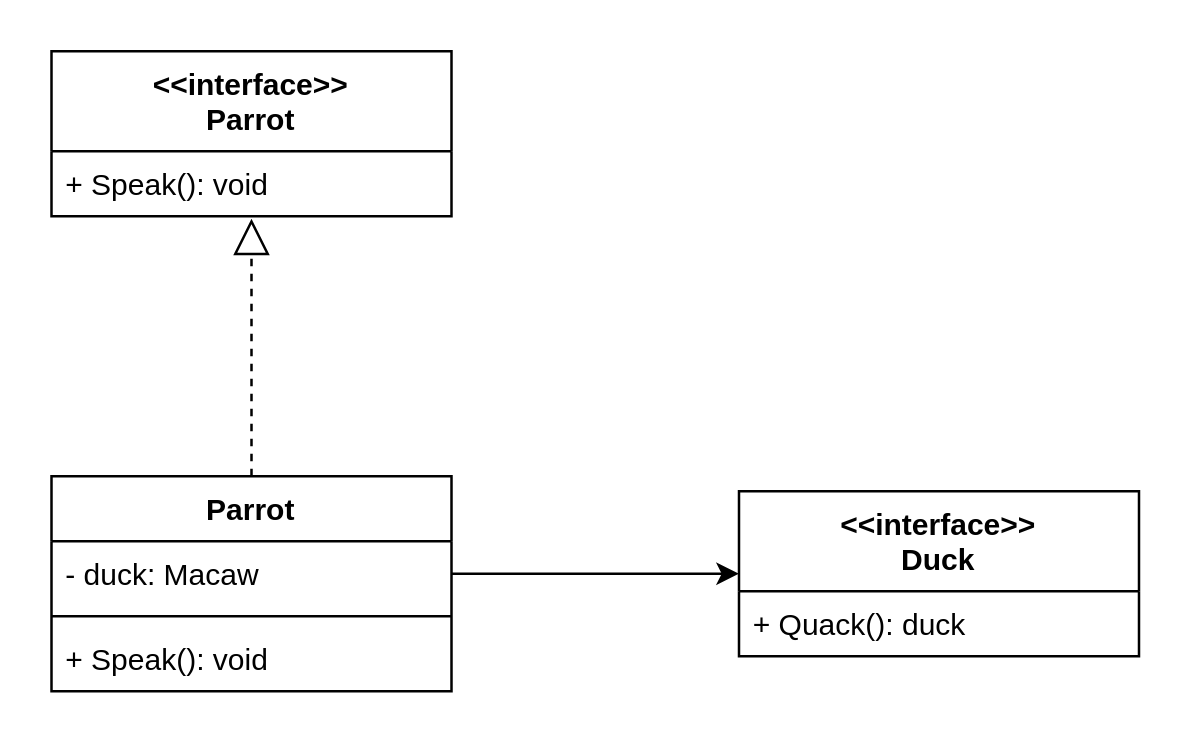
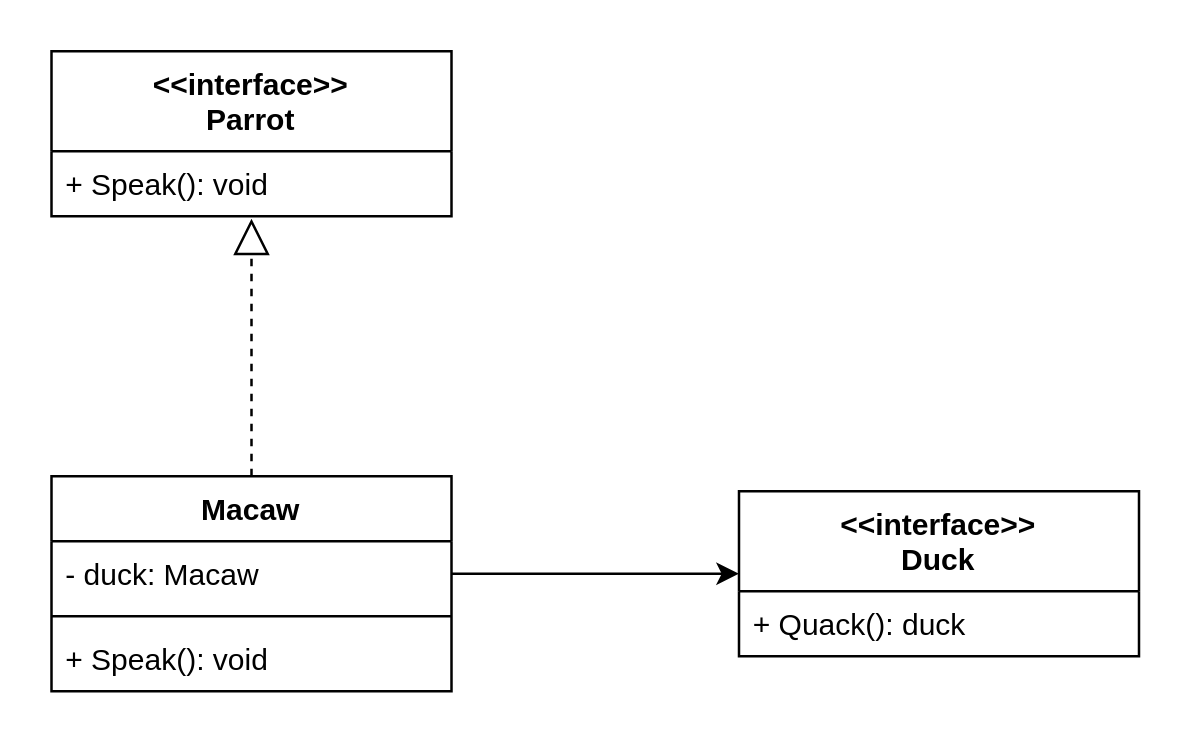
(250, 510) -> (250, 510)
